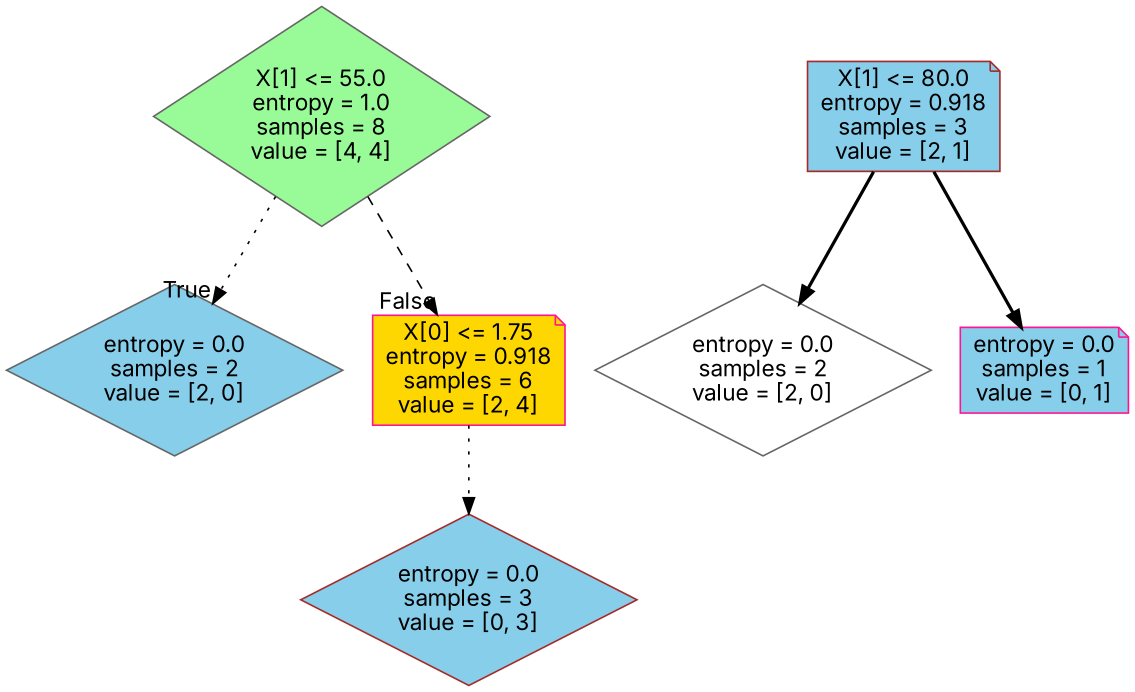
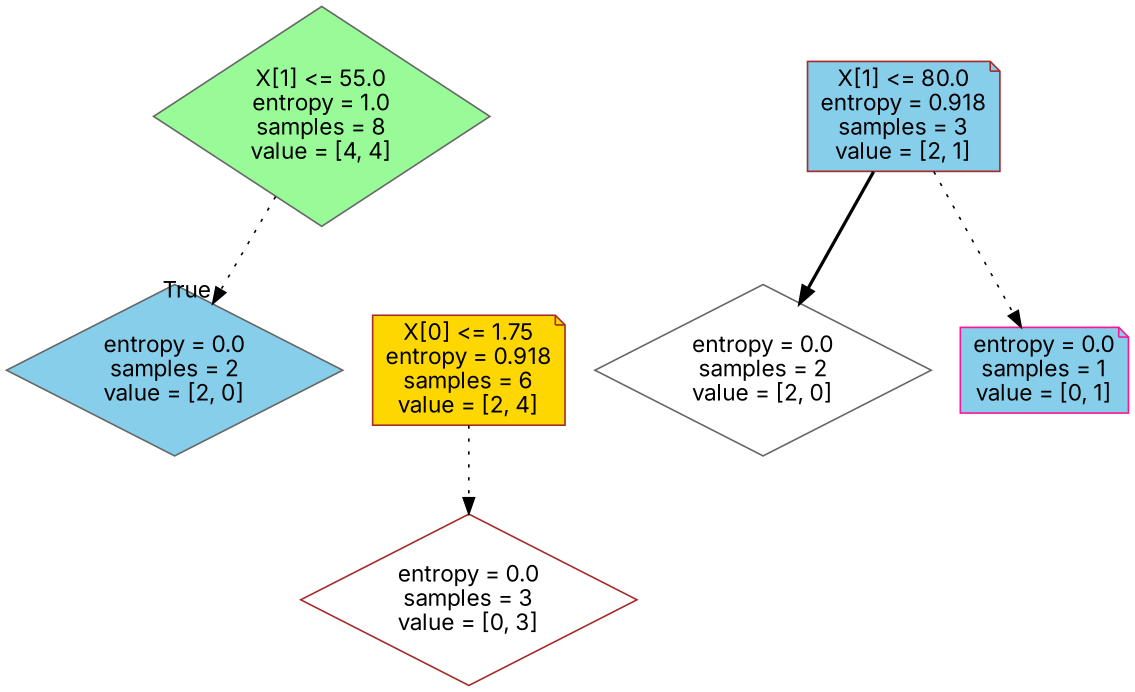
(974, 242) -> (974, 242)
(398, 249) -> none
(469, 370) -> (469, 370)
(469, 600) -> (469, 600)
